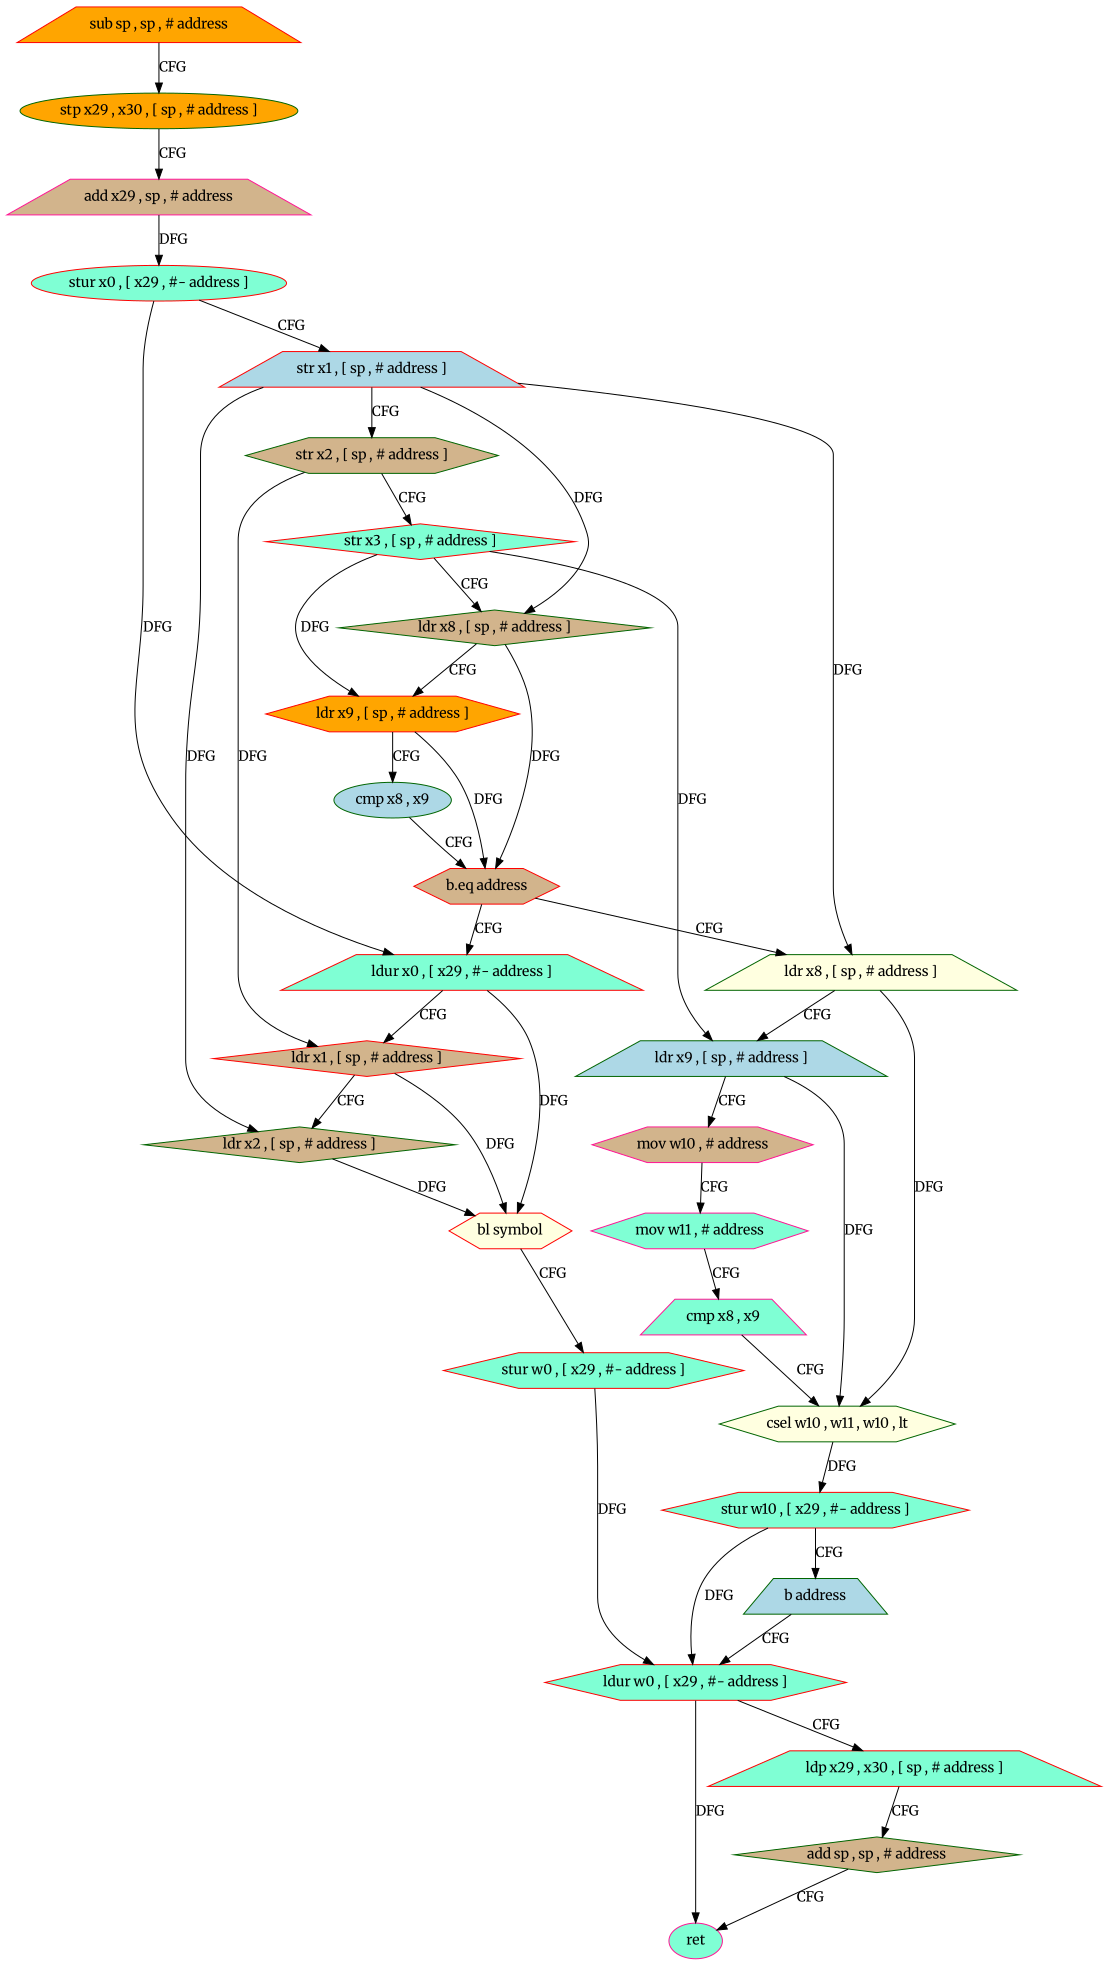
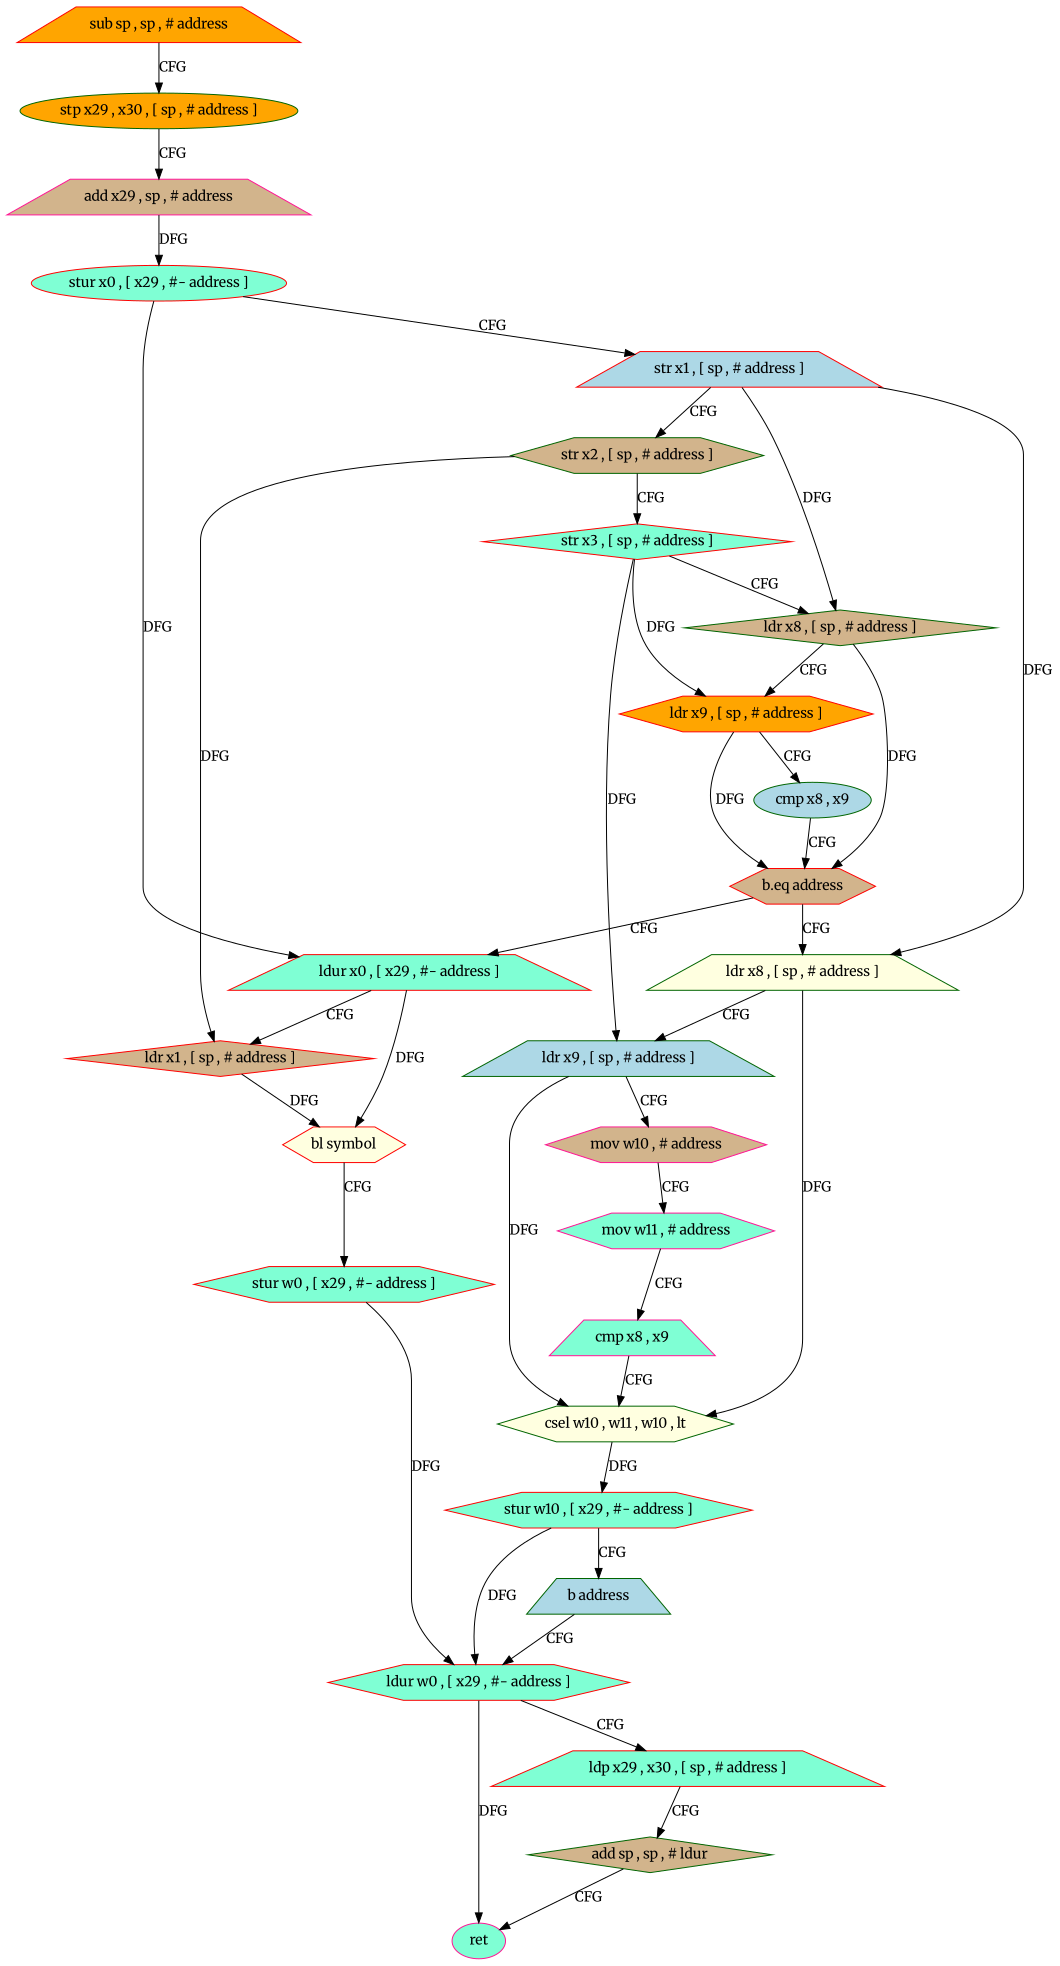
(300, 1145) -> none
(877, 1855) -> (650, 1855)
